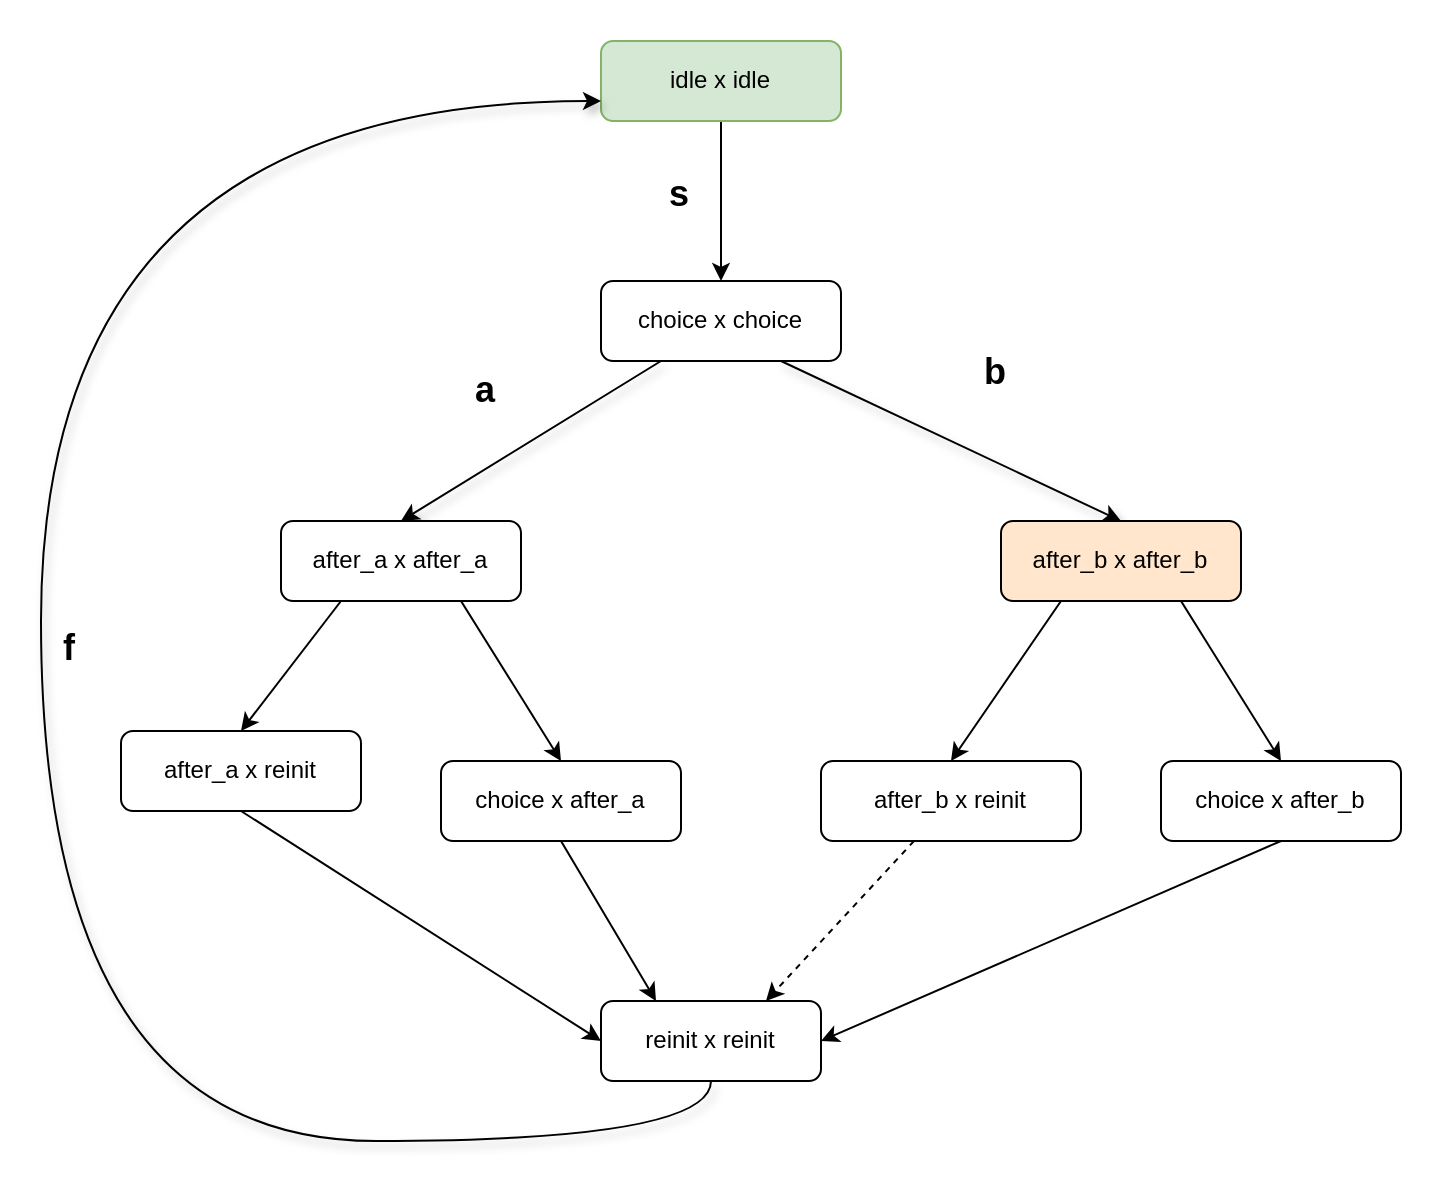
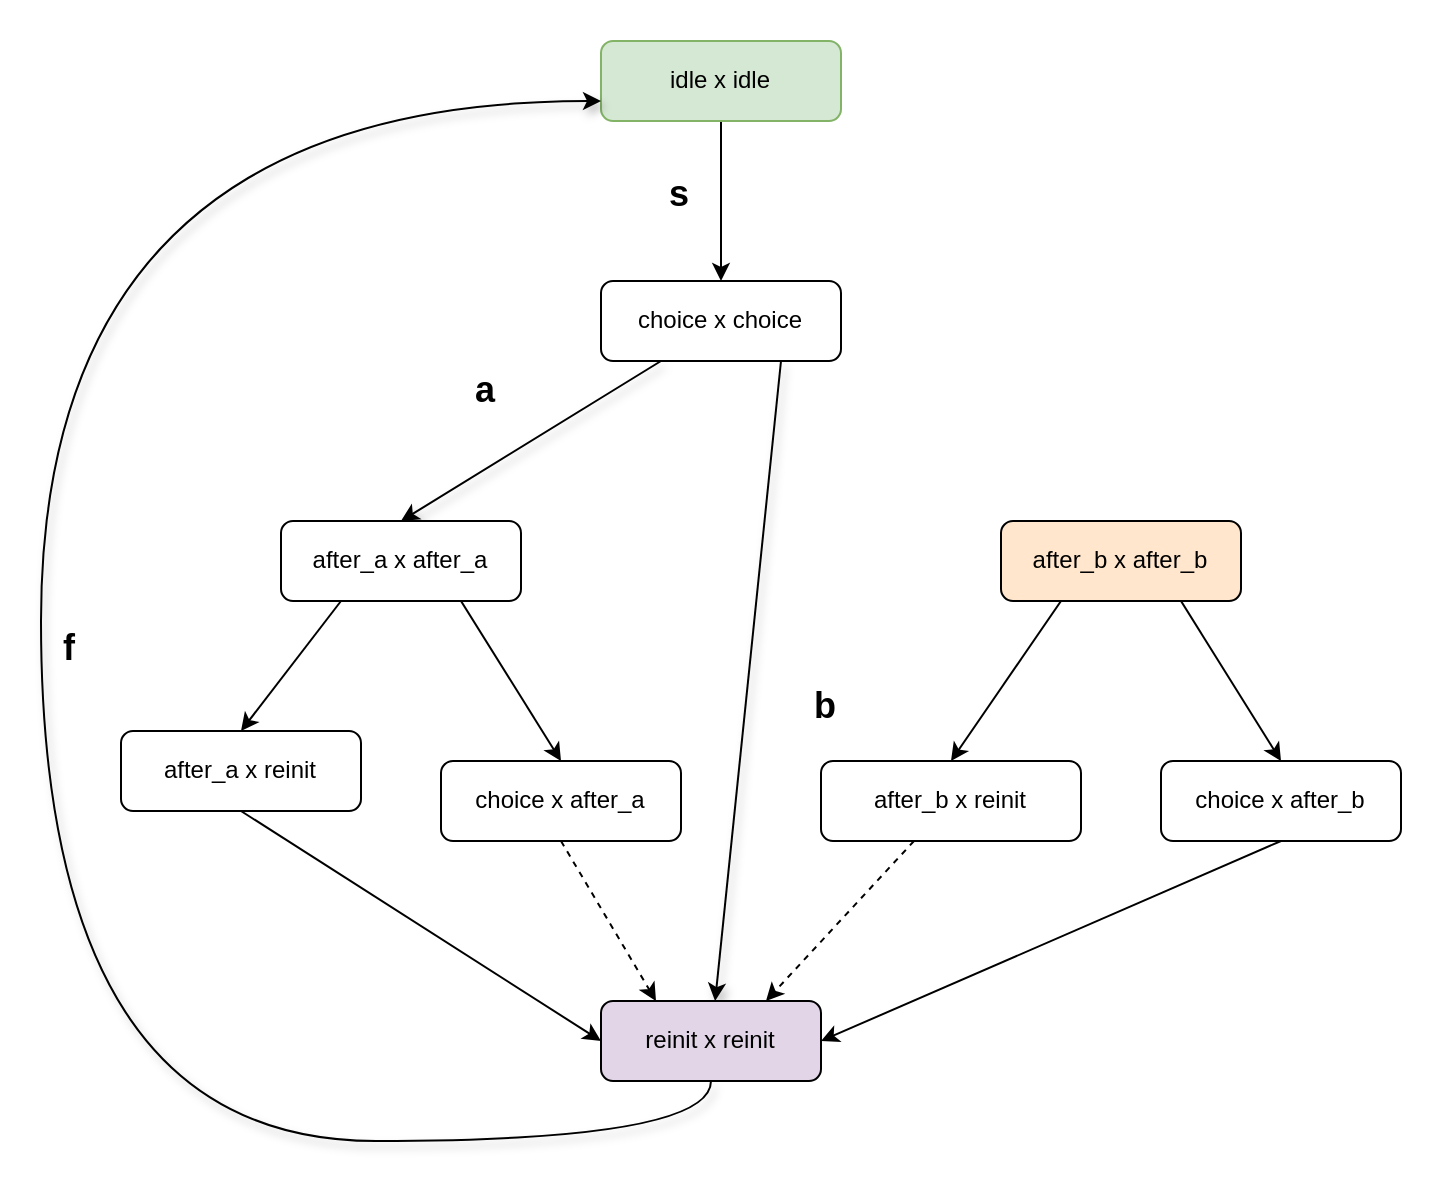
(945, 438) -> (749, 675)
(604, 914) -> (604, 914)
(711, 1041) -> (711, 1041)
